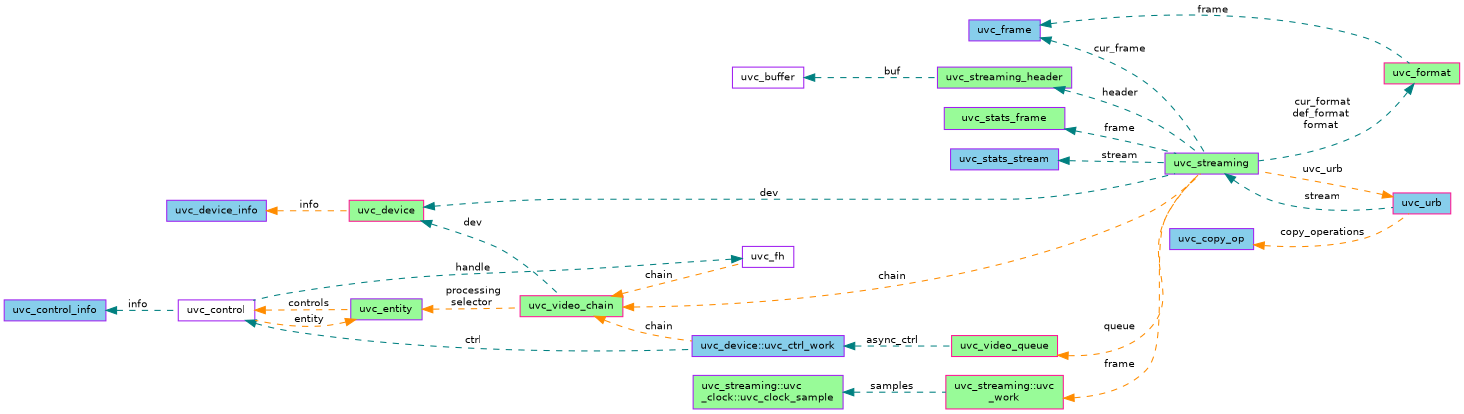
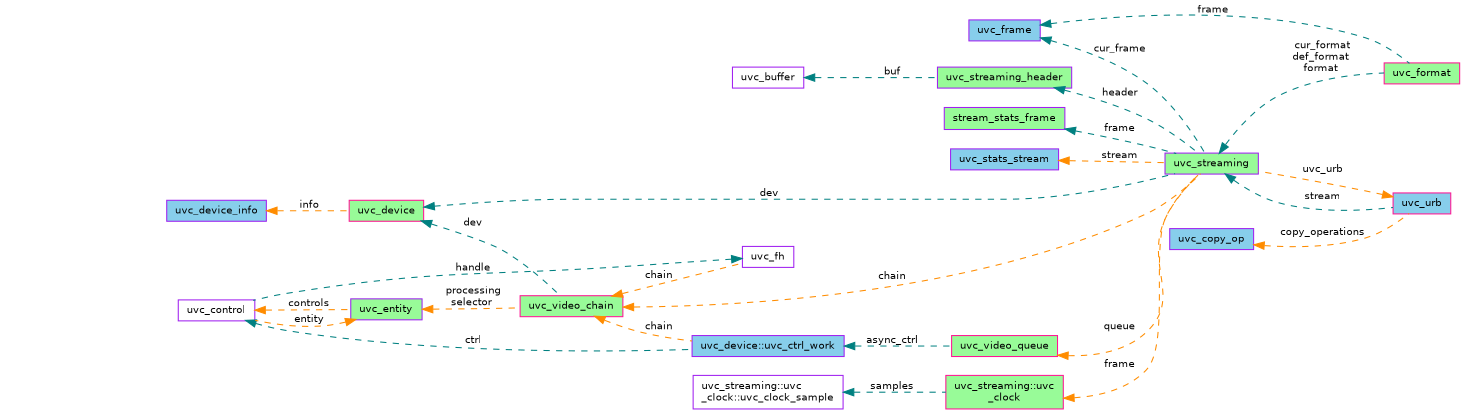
(1005, 118) -> (1005, 118)
(1341, 142) -> (1295, 89)
(1117, 162) -> (1117, 162)
(55, 310) -> none
(768, 392) -> (768, 392)
(1005, 392) -> (1005, 392)
